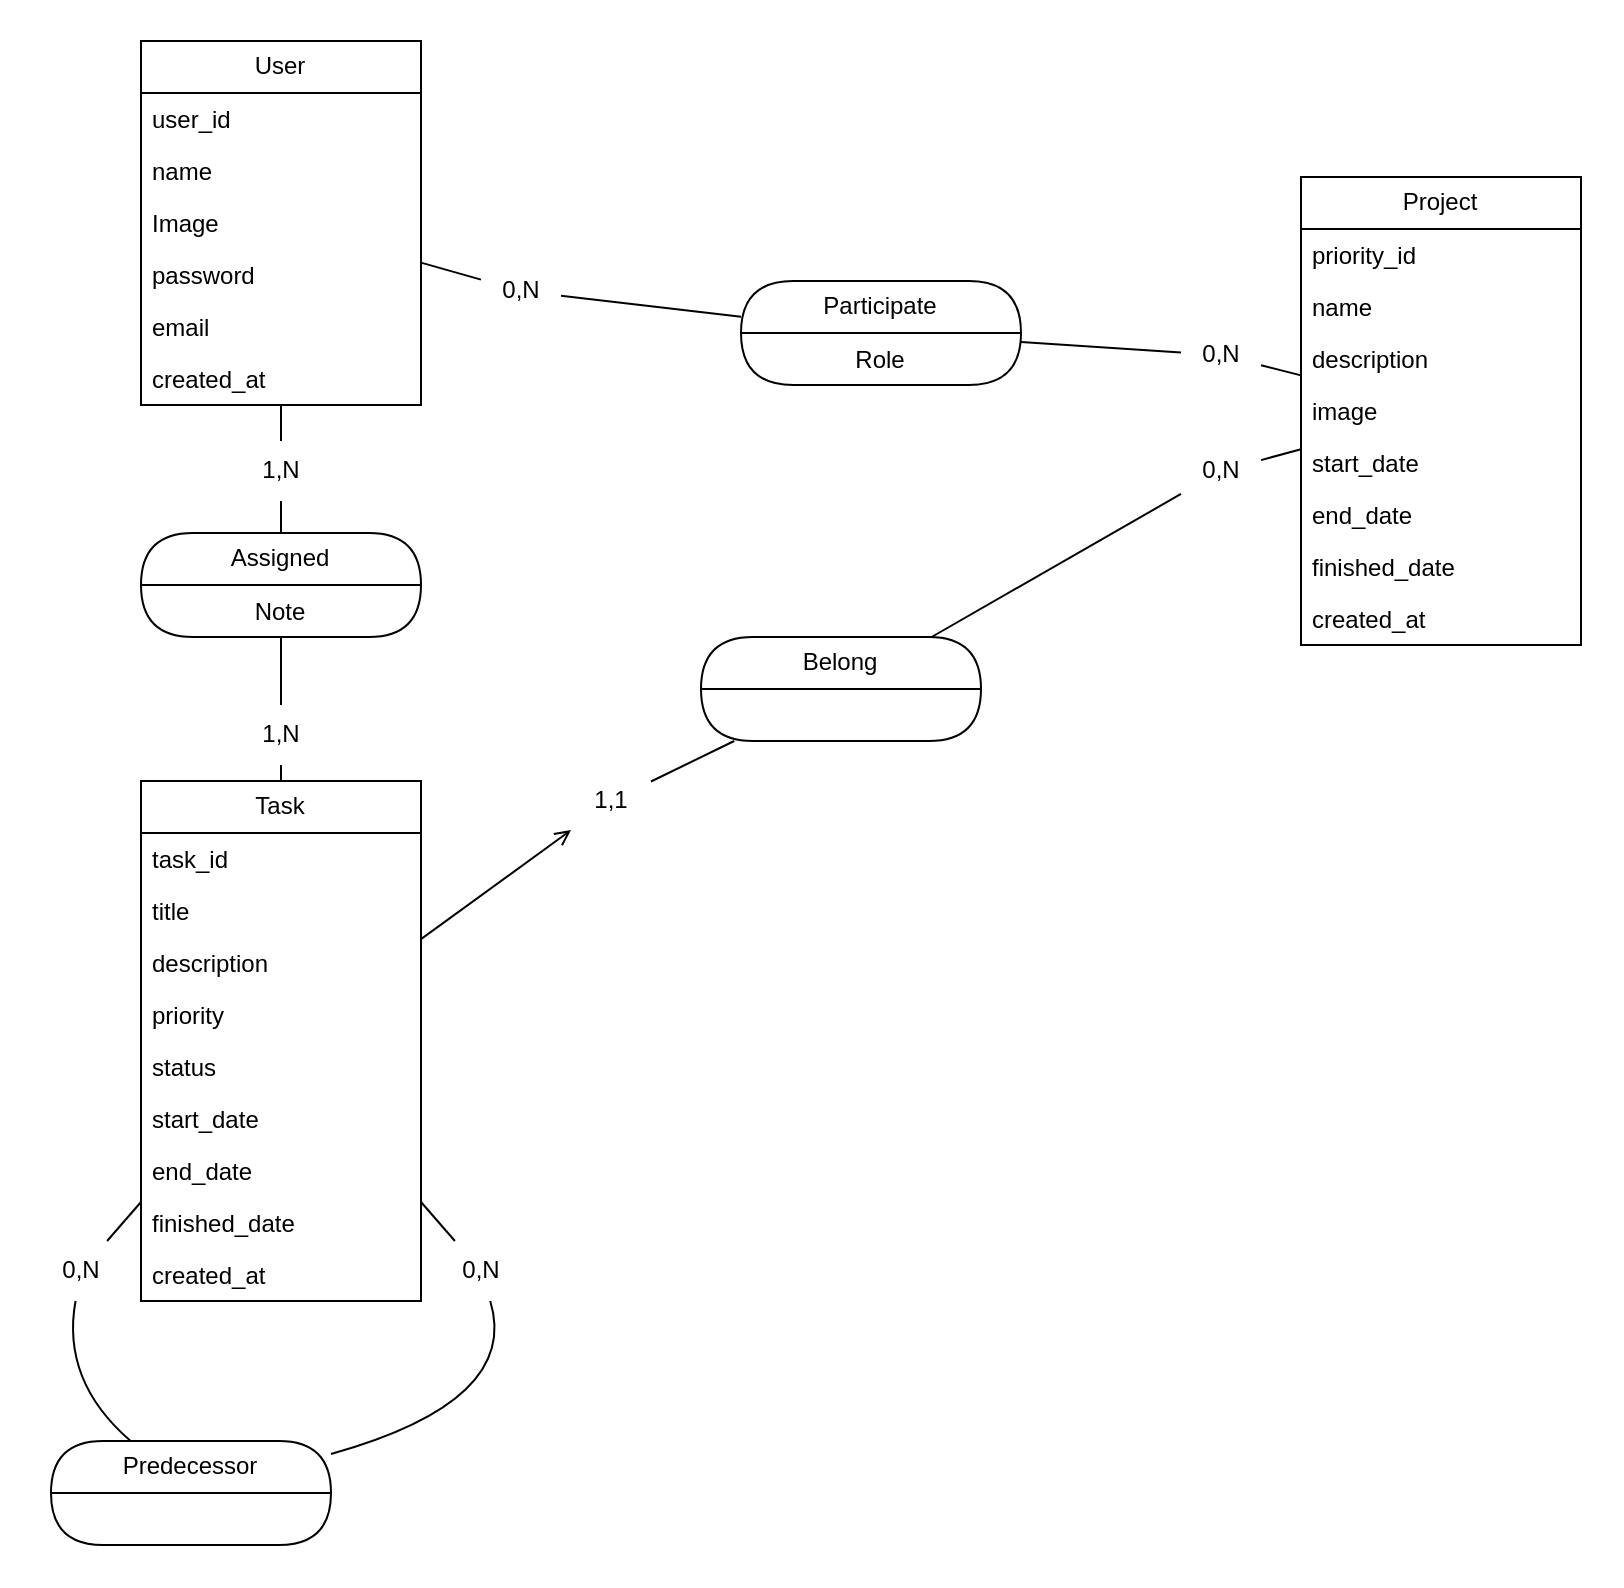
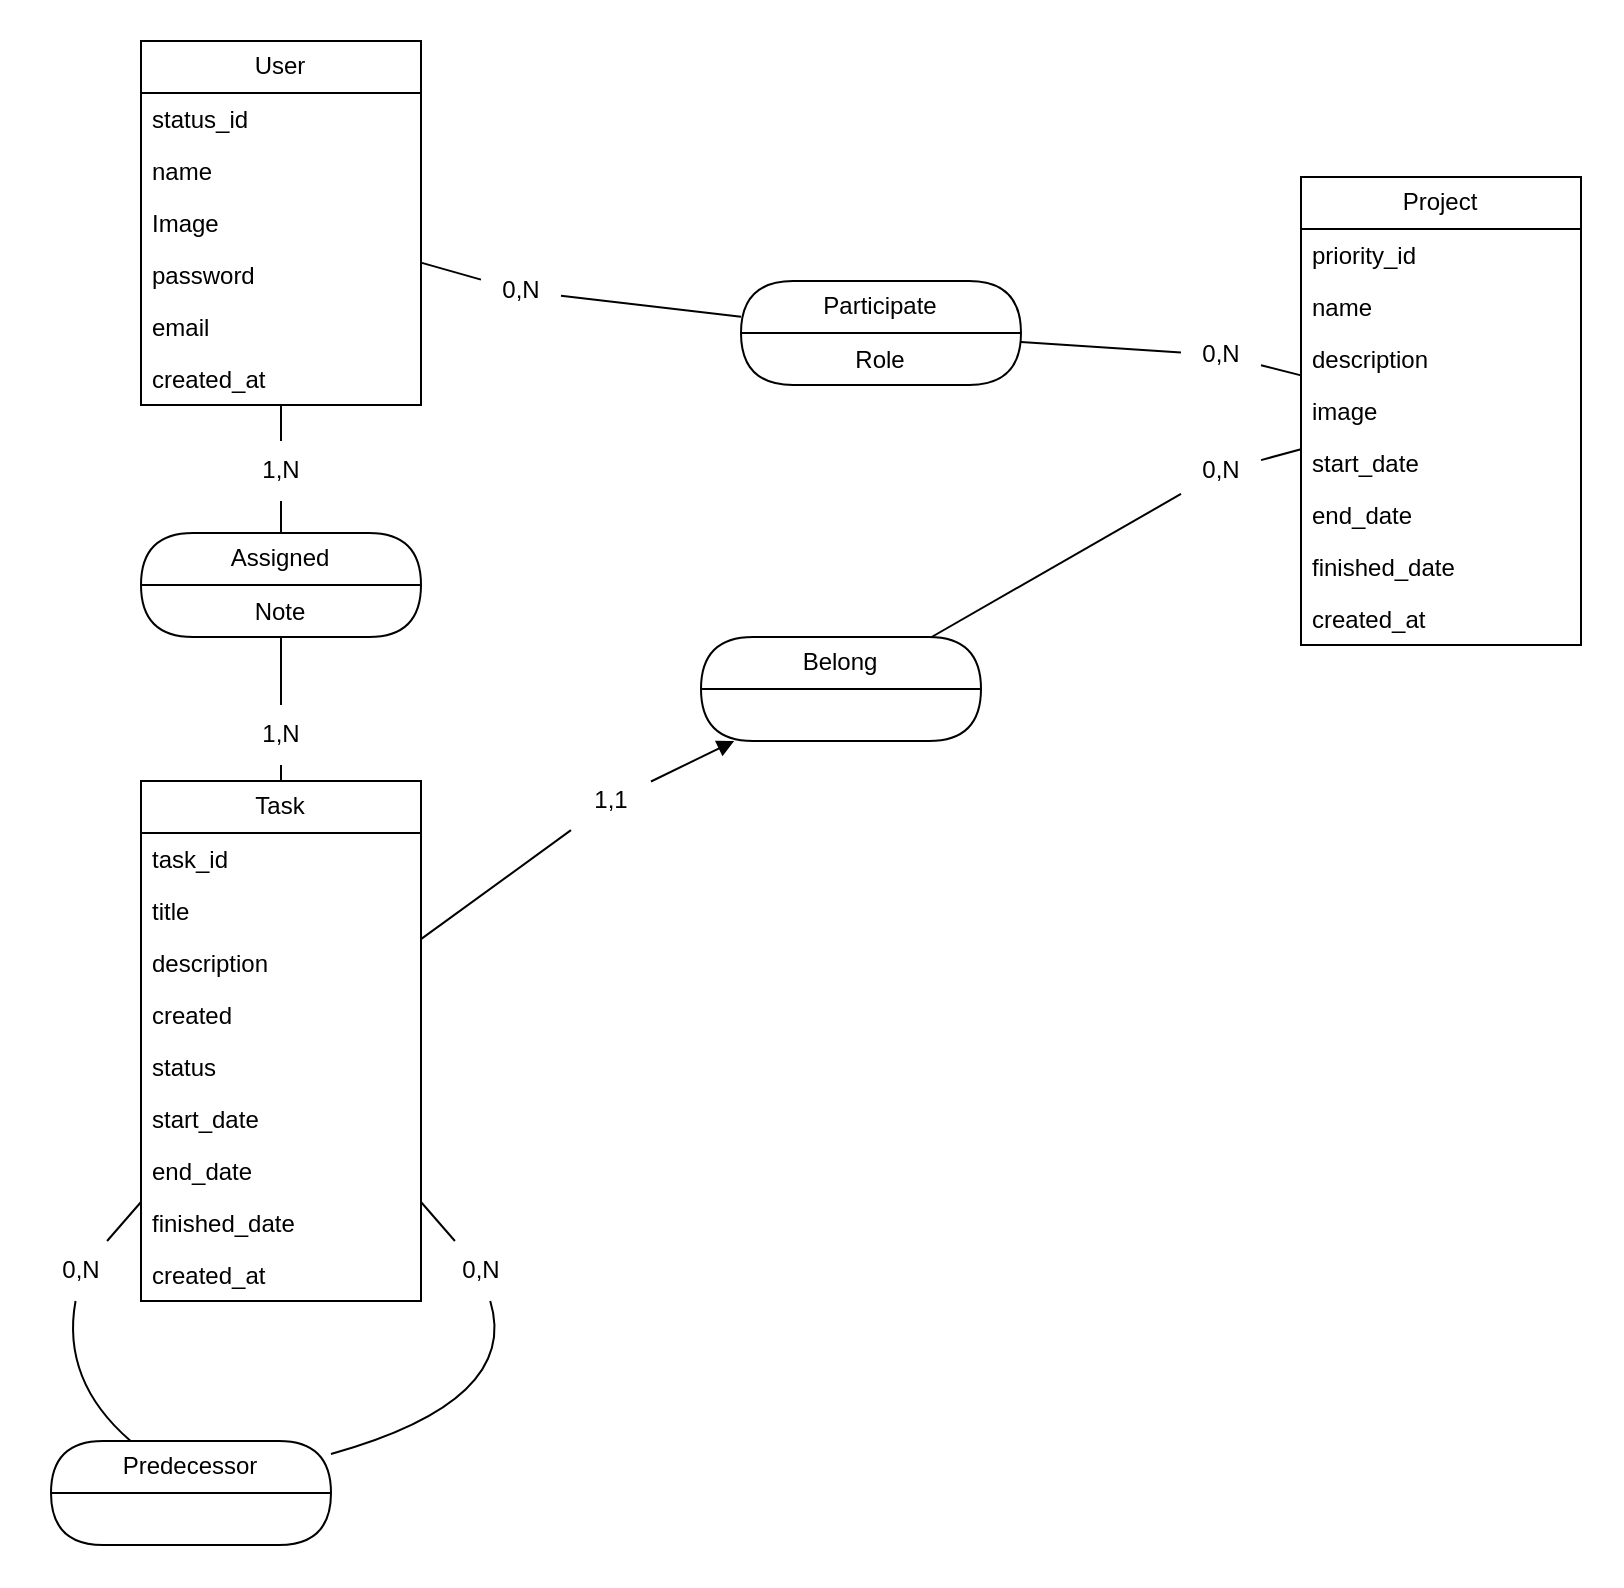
(197, 121) -> (210, 121)
(725, 745) -> (718, 749)
(564, 835) -> (566, 834)
(201, 1017) -> (200, 1017)
